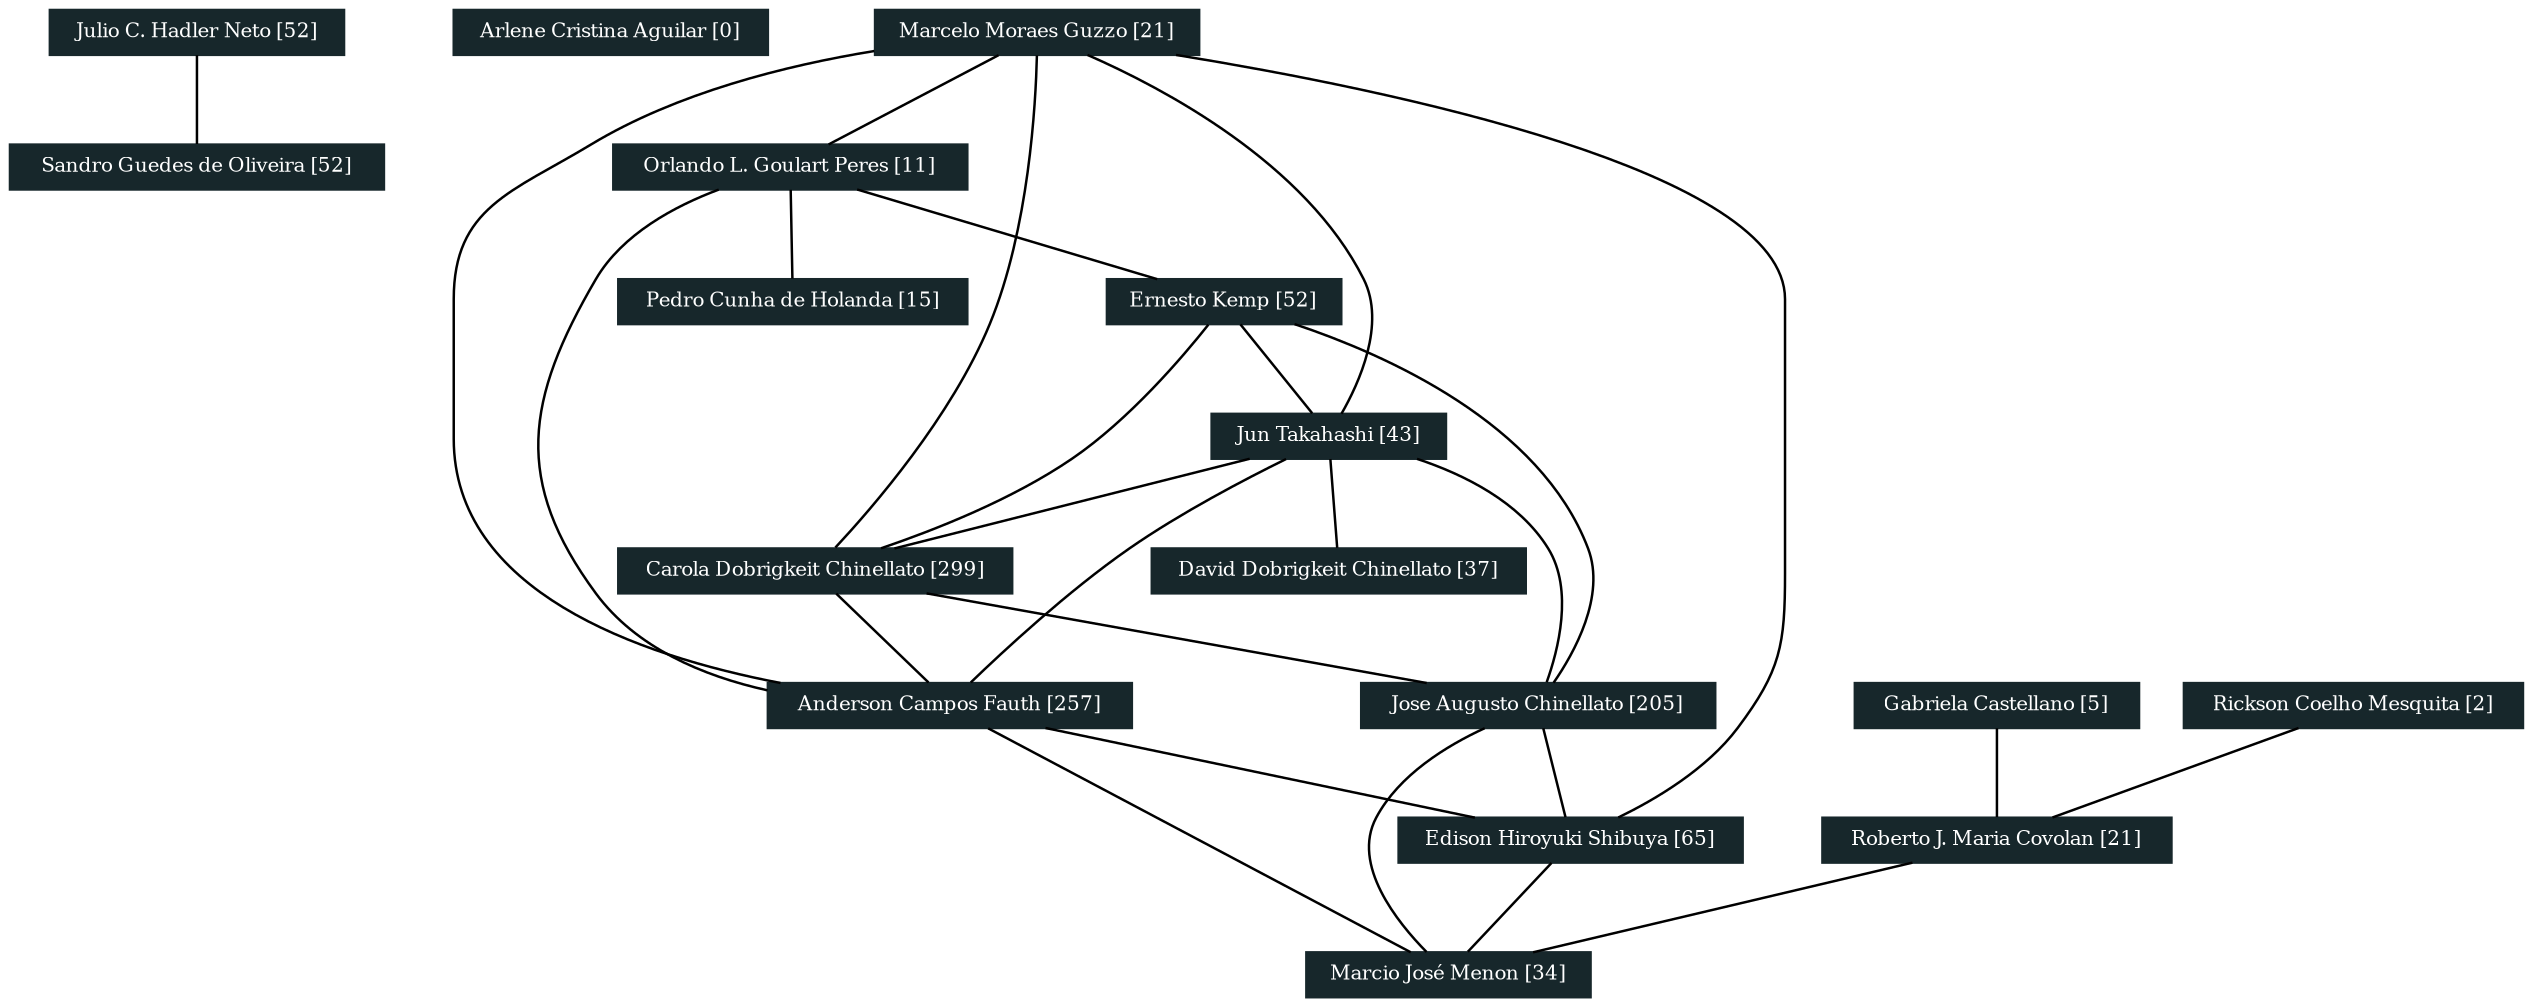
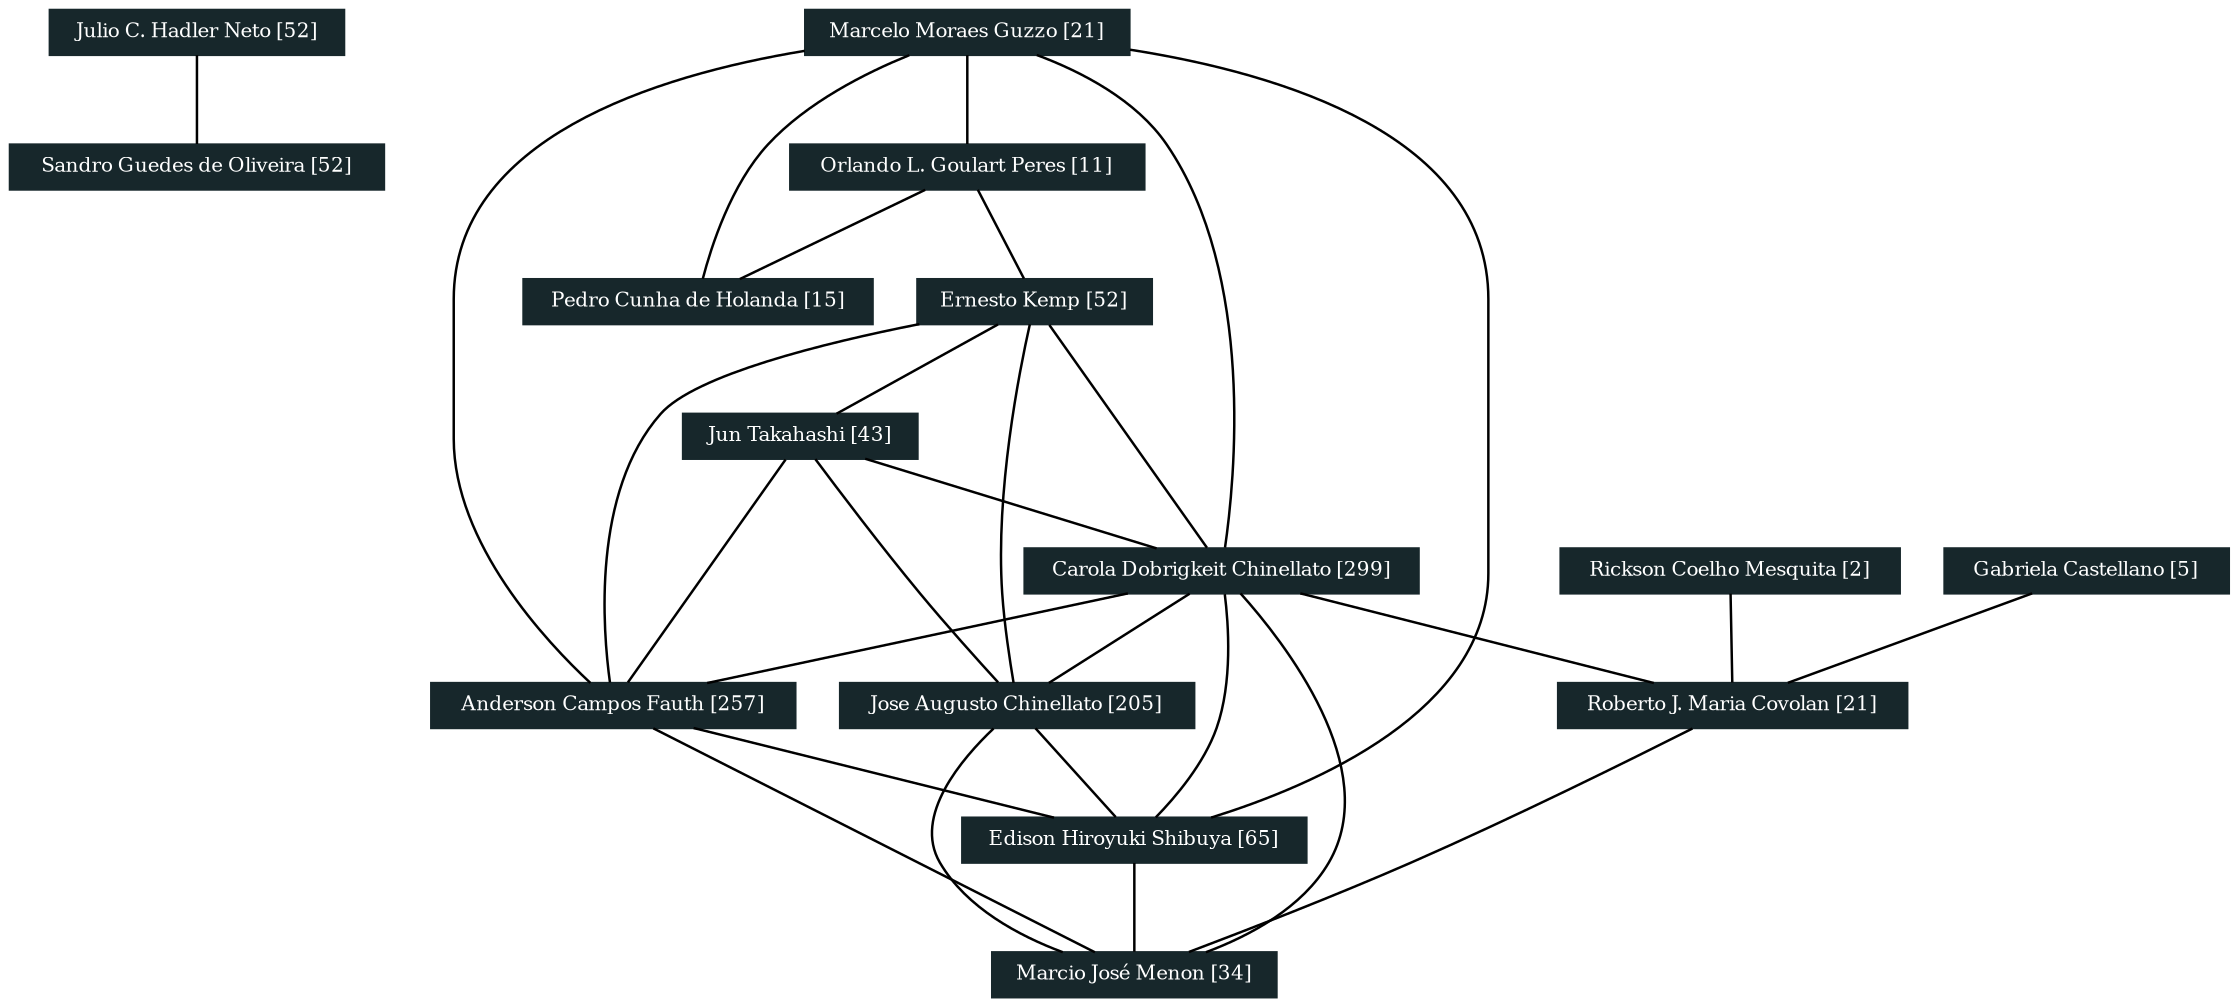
(611, 32) -> none
(1298, 191) -> (774, 138)
(540, 460) -> (659, 416)
(1339, 571) -> none
none -> (1495, 643)
none -> (1220, 715)
none -> (1344, 792)
